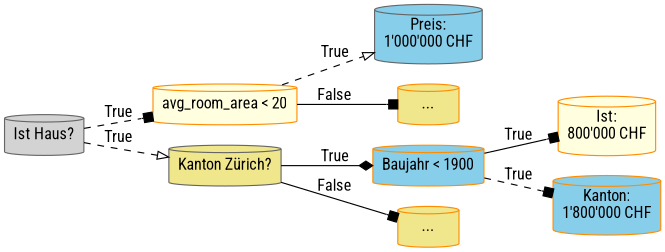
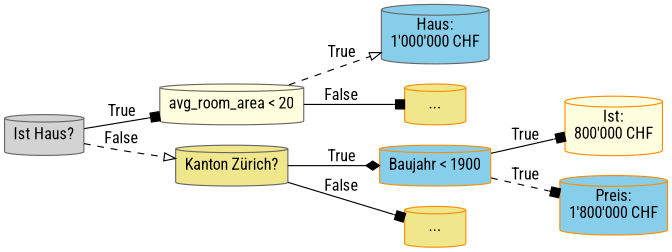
(428, 34) -> (435, 34)
(225, 104) -> (232, 104)
(113, 123) -> (116, 123)
(118, 138) -> (122, 139)
(607, 205) -> (614, 205)
